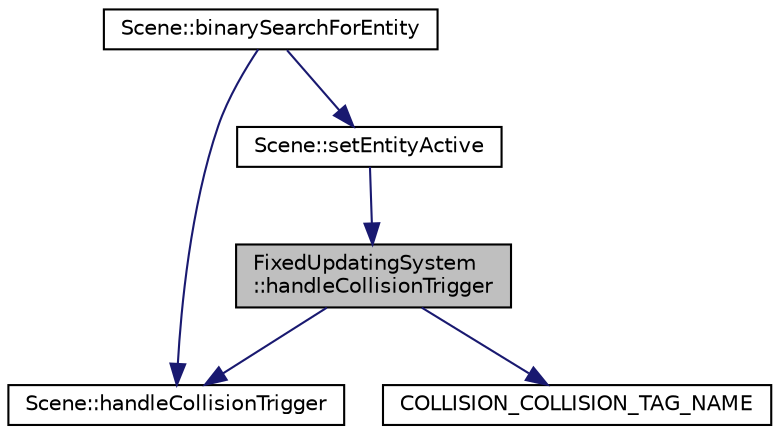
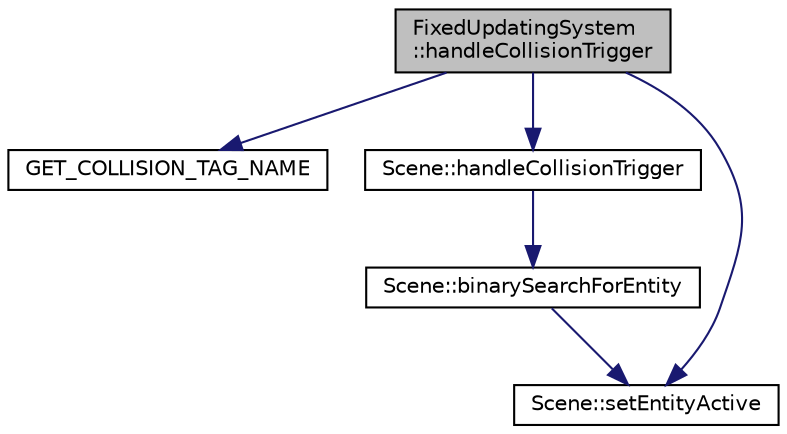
(371, 195) -> (741, 203)
(198, 201) -> (533, 218)
(577, 405) -> (168, 170)
